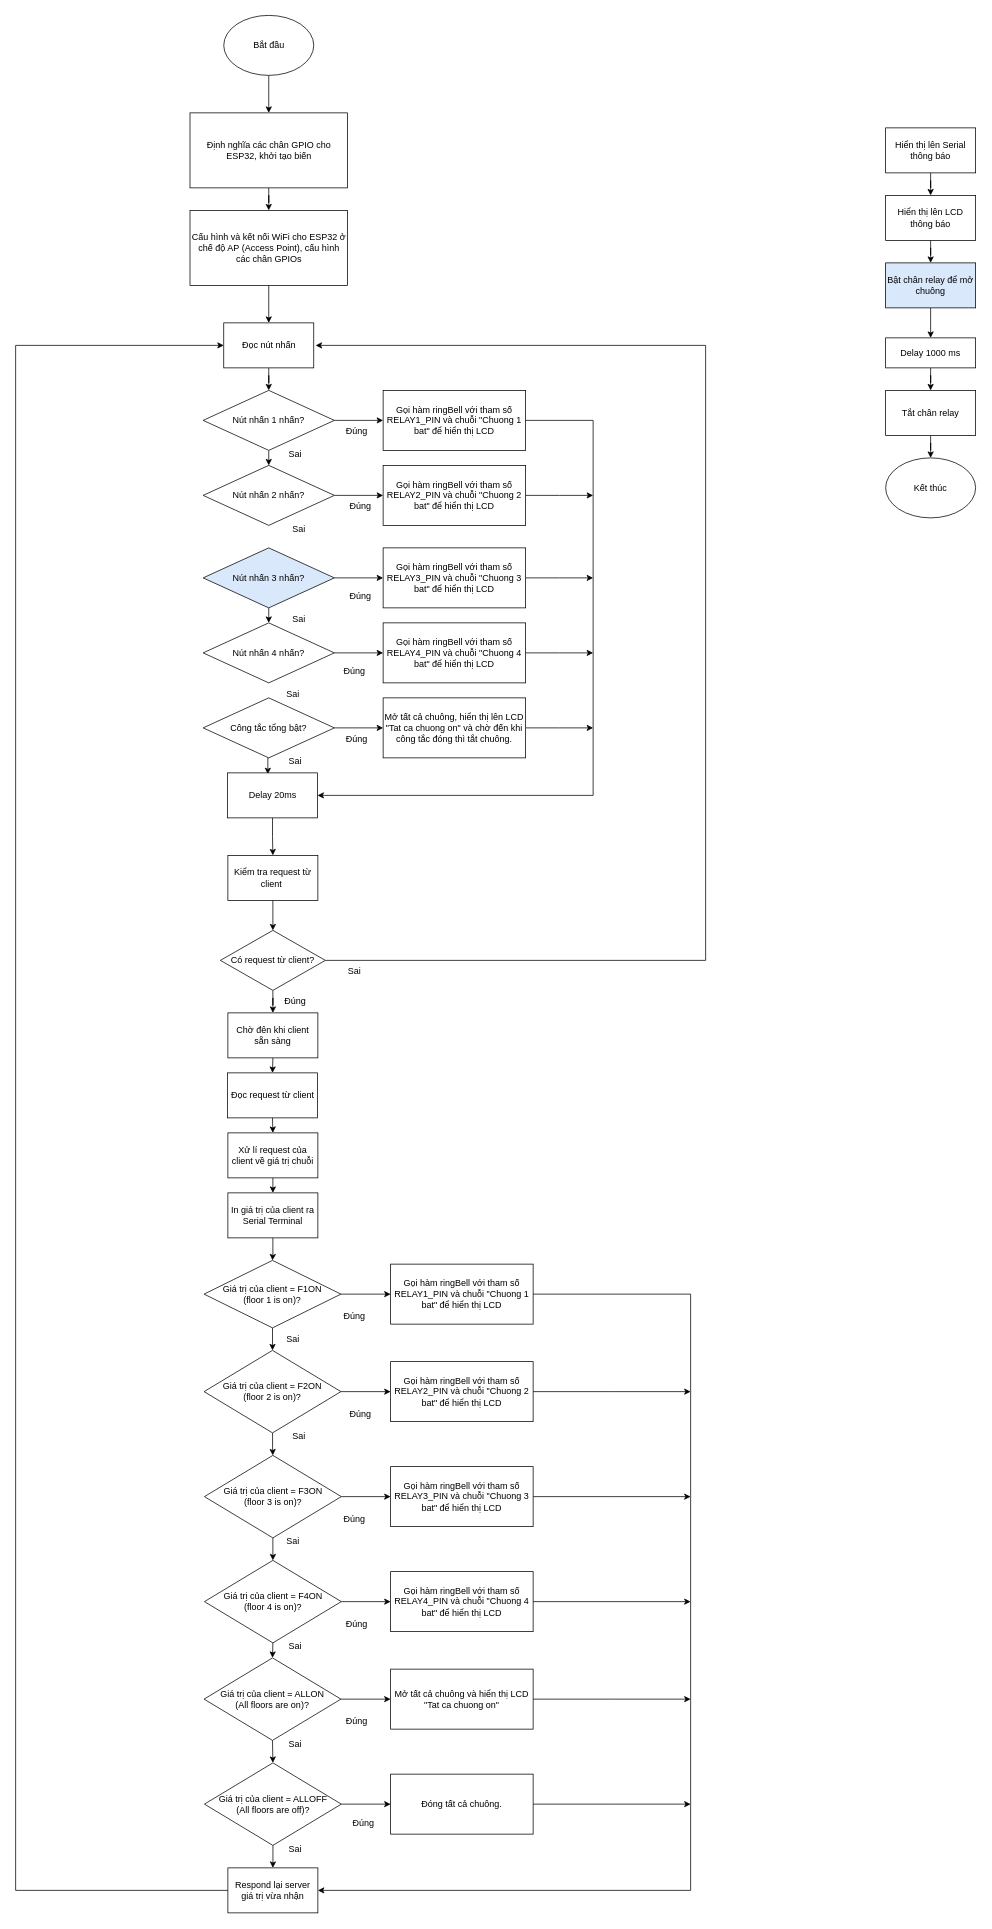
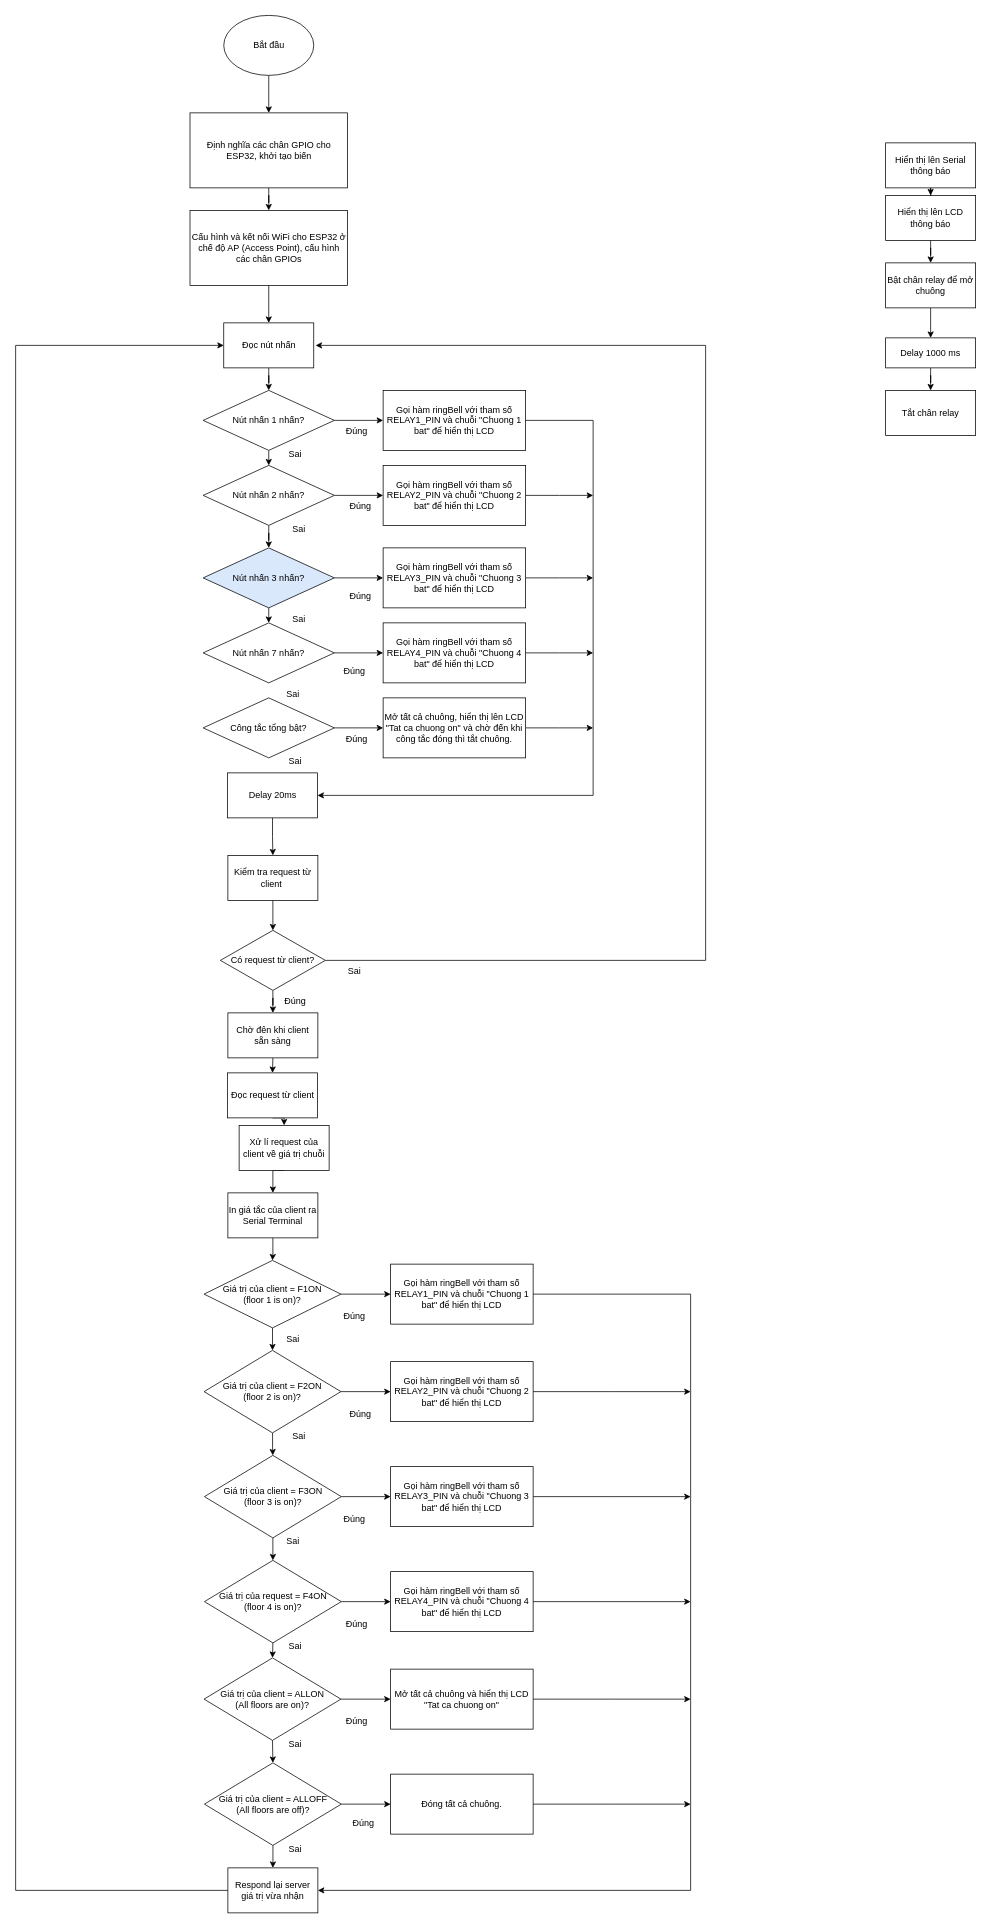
(930, 150) -> (930, 165)
(930, 285) -> (930, 285)
(930, 449) -> none
(930, 488) -> none
none -> (269, 539)
(269, 653) -> (269, 653)
(268, 763) -> none
(273, 1155) -> (284, 1148)
(273, 1215) -> (273, 1215)
(273, 1602) -> (273, 1602)
